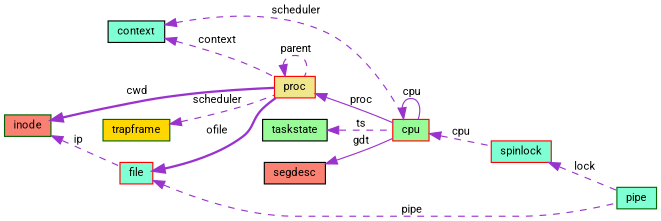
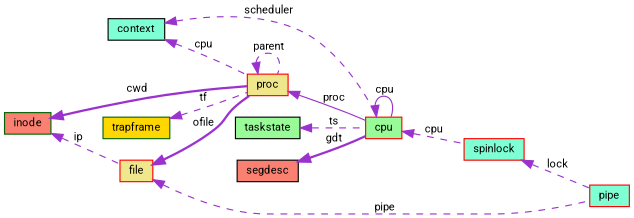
(216, 40) -> (203, 45)
(216, 100) -> (203, 98)
(365, 150) -> (338, 148)
(136, 173) -> (136, 171)
(637, 198) -> (610, 196)
